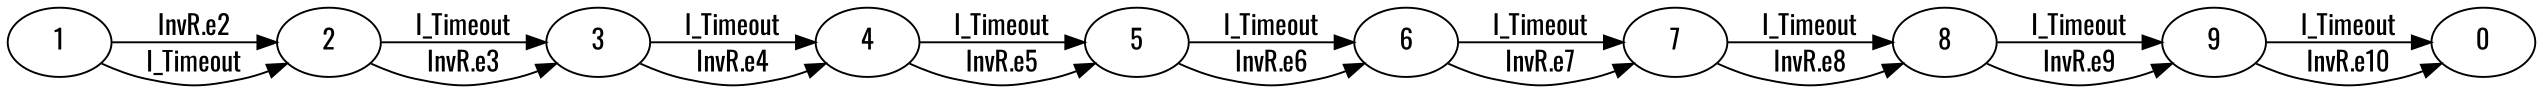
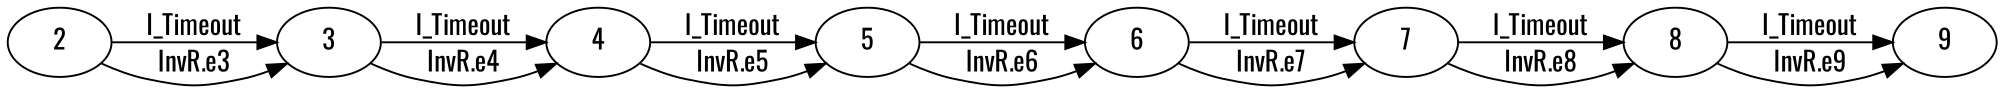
(60, 42) -> none
(2483, 42) -> none
